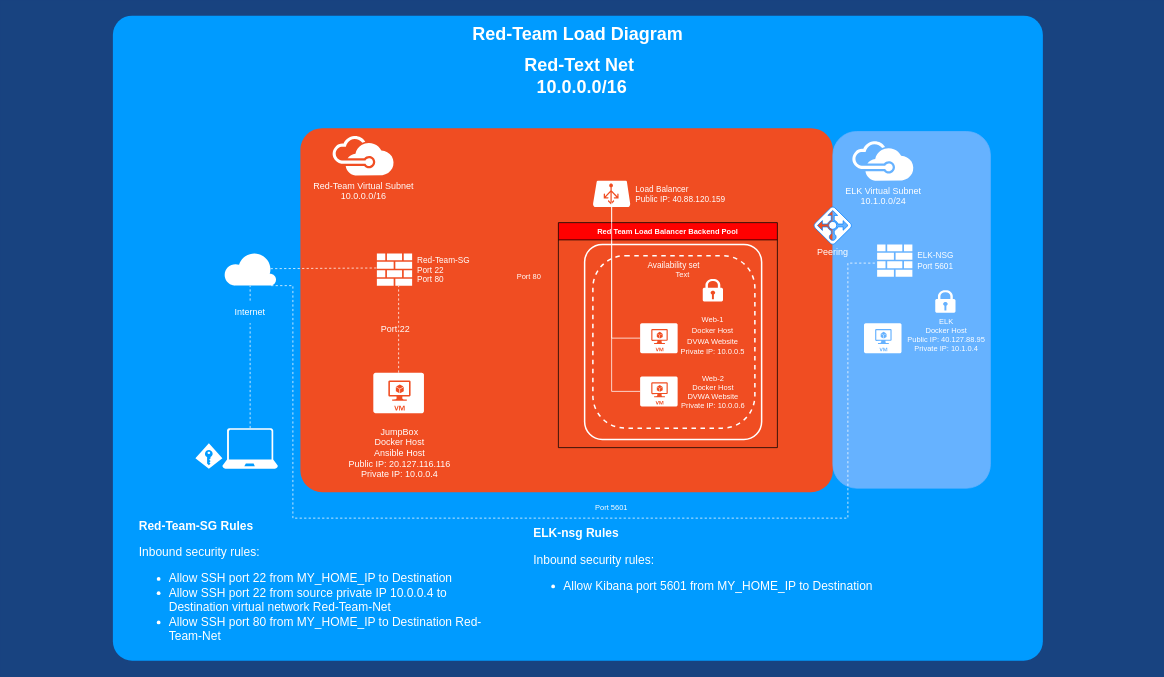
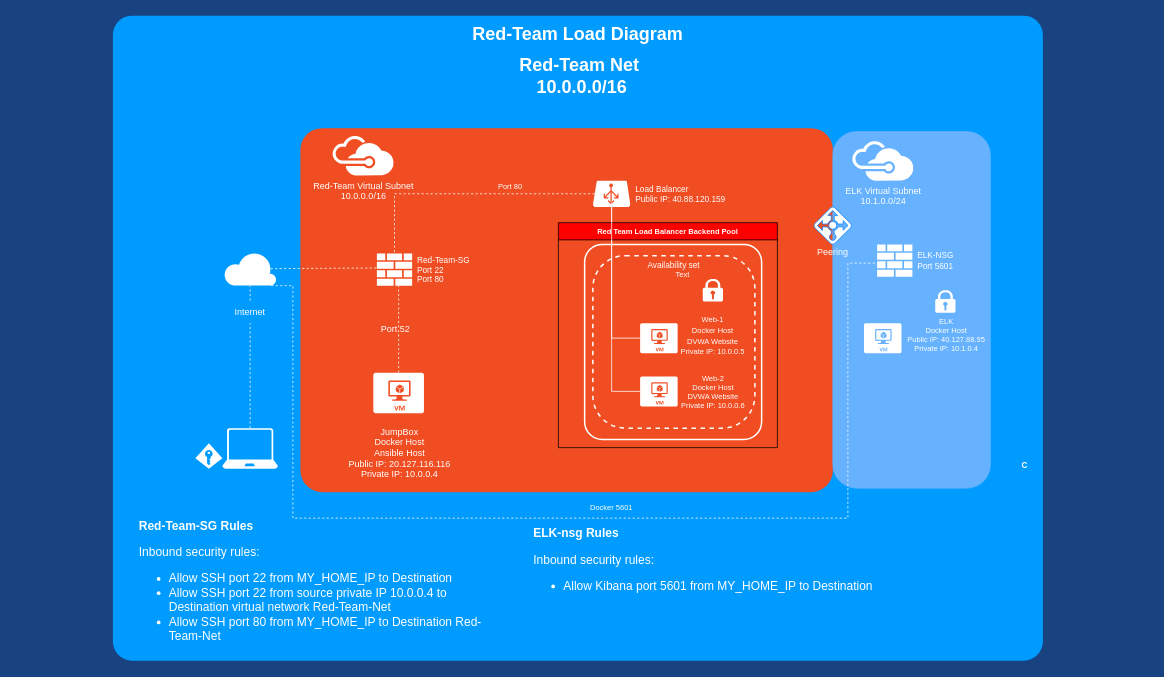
(582, 75) -> (582, 75)
none -> (466, 194)
(529, 276) -> (510, 186)
(396, 329) -> (396, 329)
none -> (1025, 465)
(612, 507) -> (612, 507)
